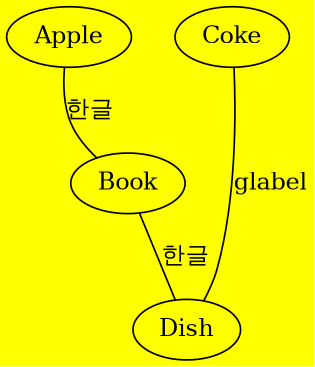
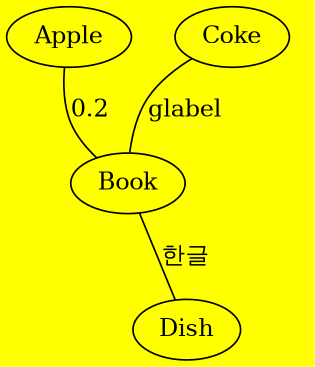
(90, 110) -> (90, 110)
(231, 186) -> (148, 97)
